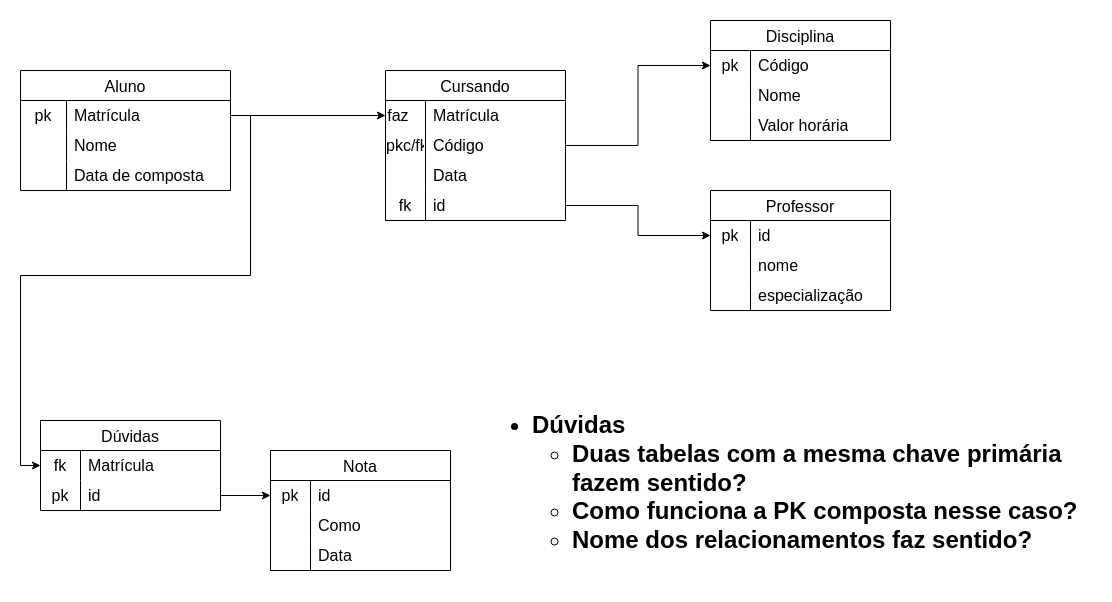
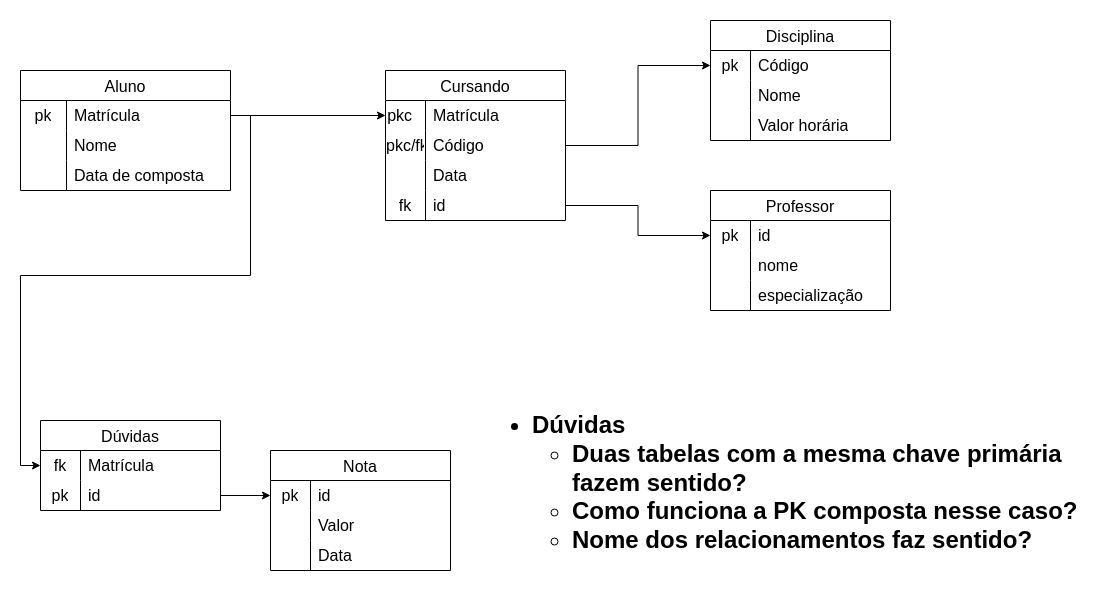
(406, 116) -> (406, 116)
(336, 526) -> (339, 526)
